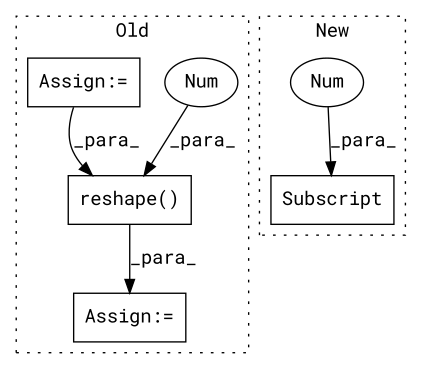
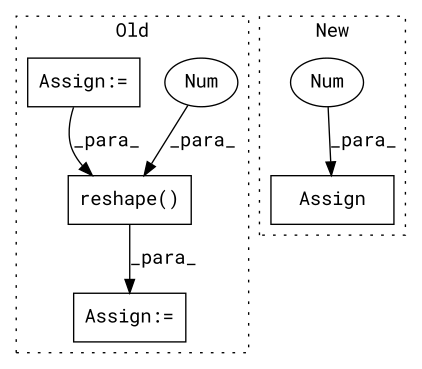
(332, 200) -> (332, 200)
